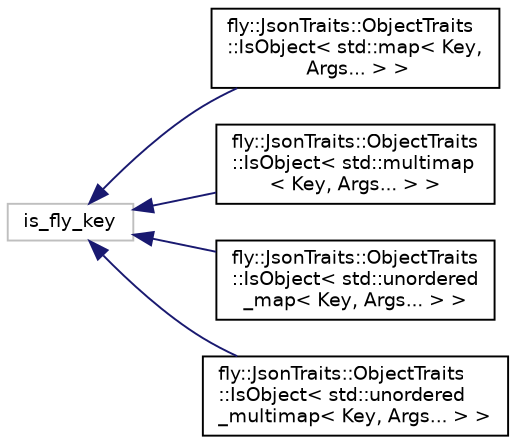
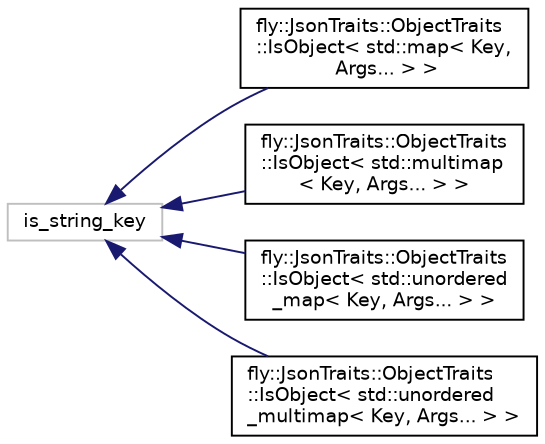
(71, 222) -> (85, 222)
